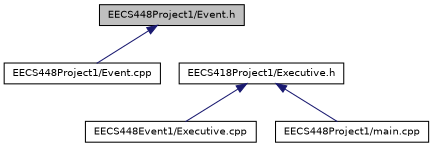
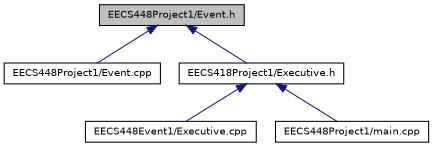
none -> (221, 47)
